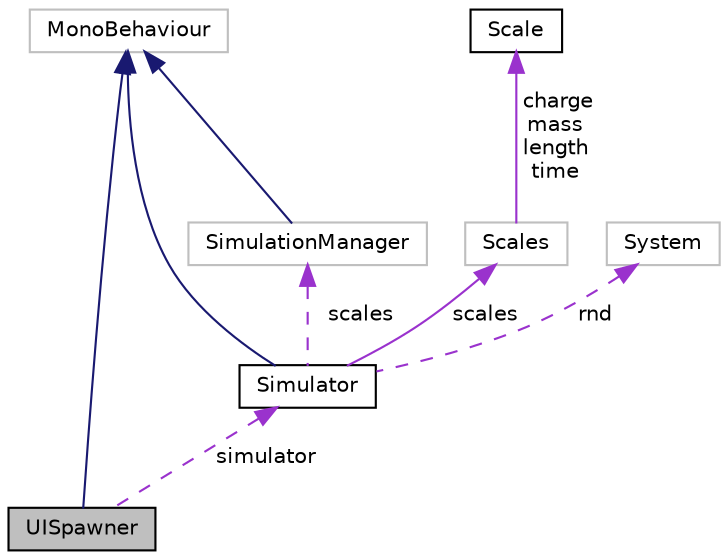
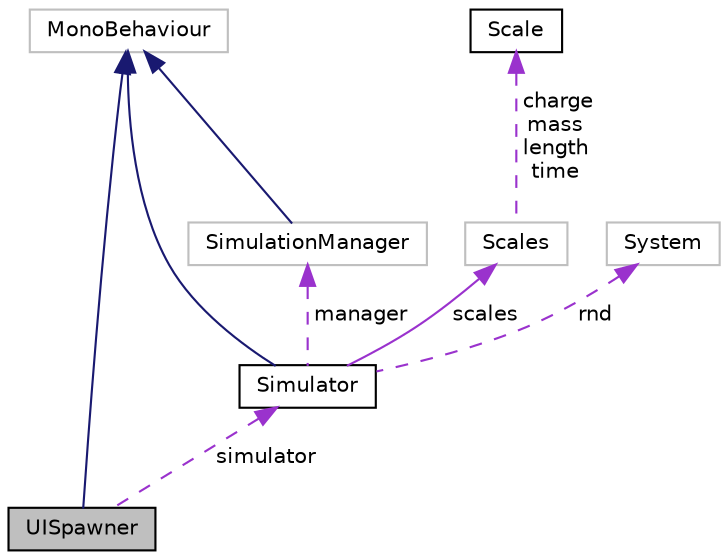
(516, 148) -> (516, 148)
(358, 315) -> (358, 315)
